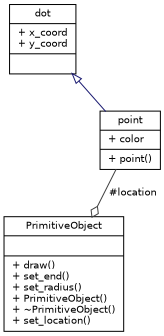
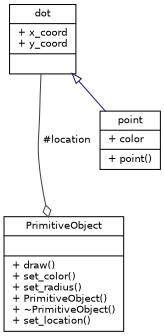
(107, 188) -> (38, 140)
(41, 277) -> (44, 277)
